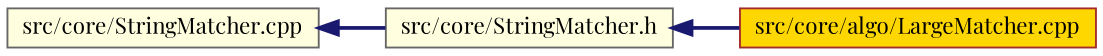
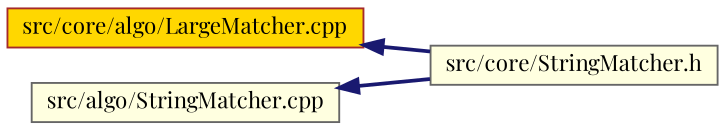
(163, 28) -> (185, 103)
(716, 28) -> (406, 49)
